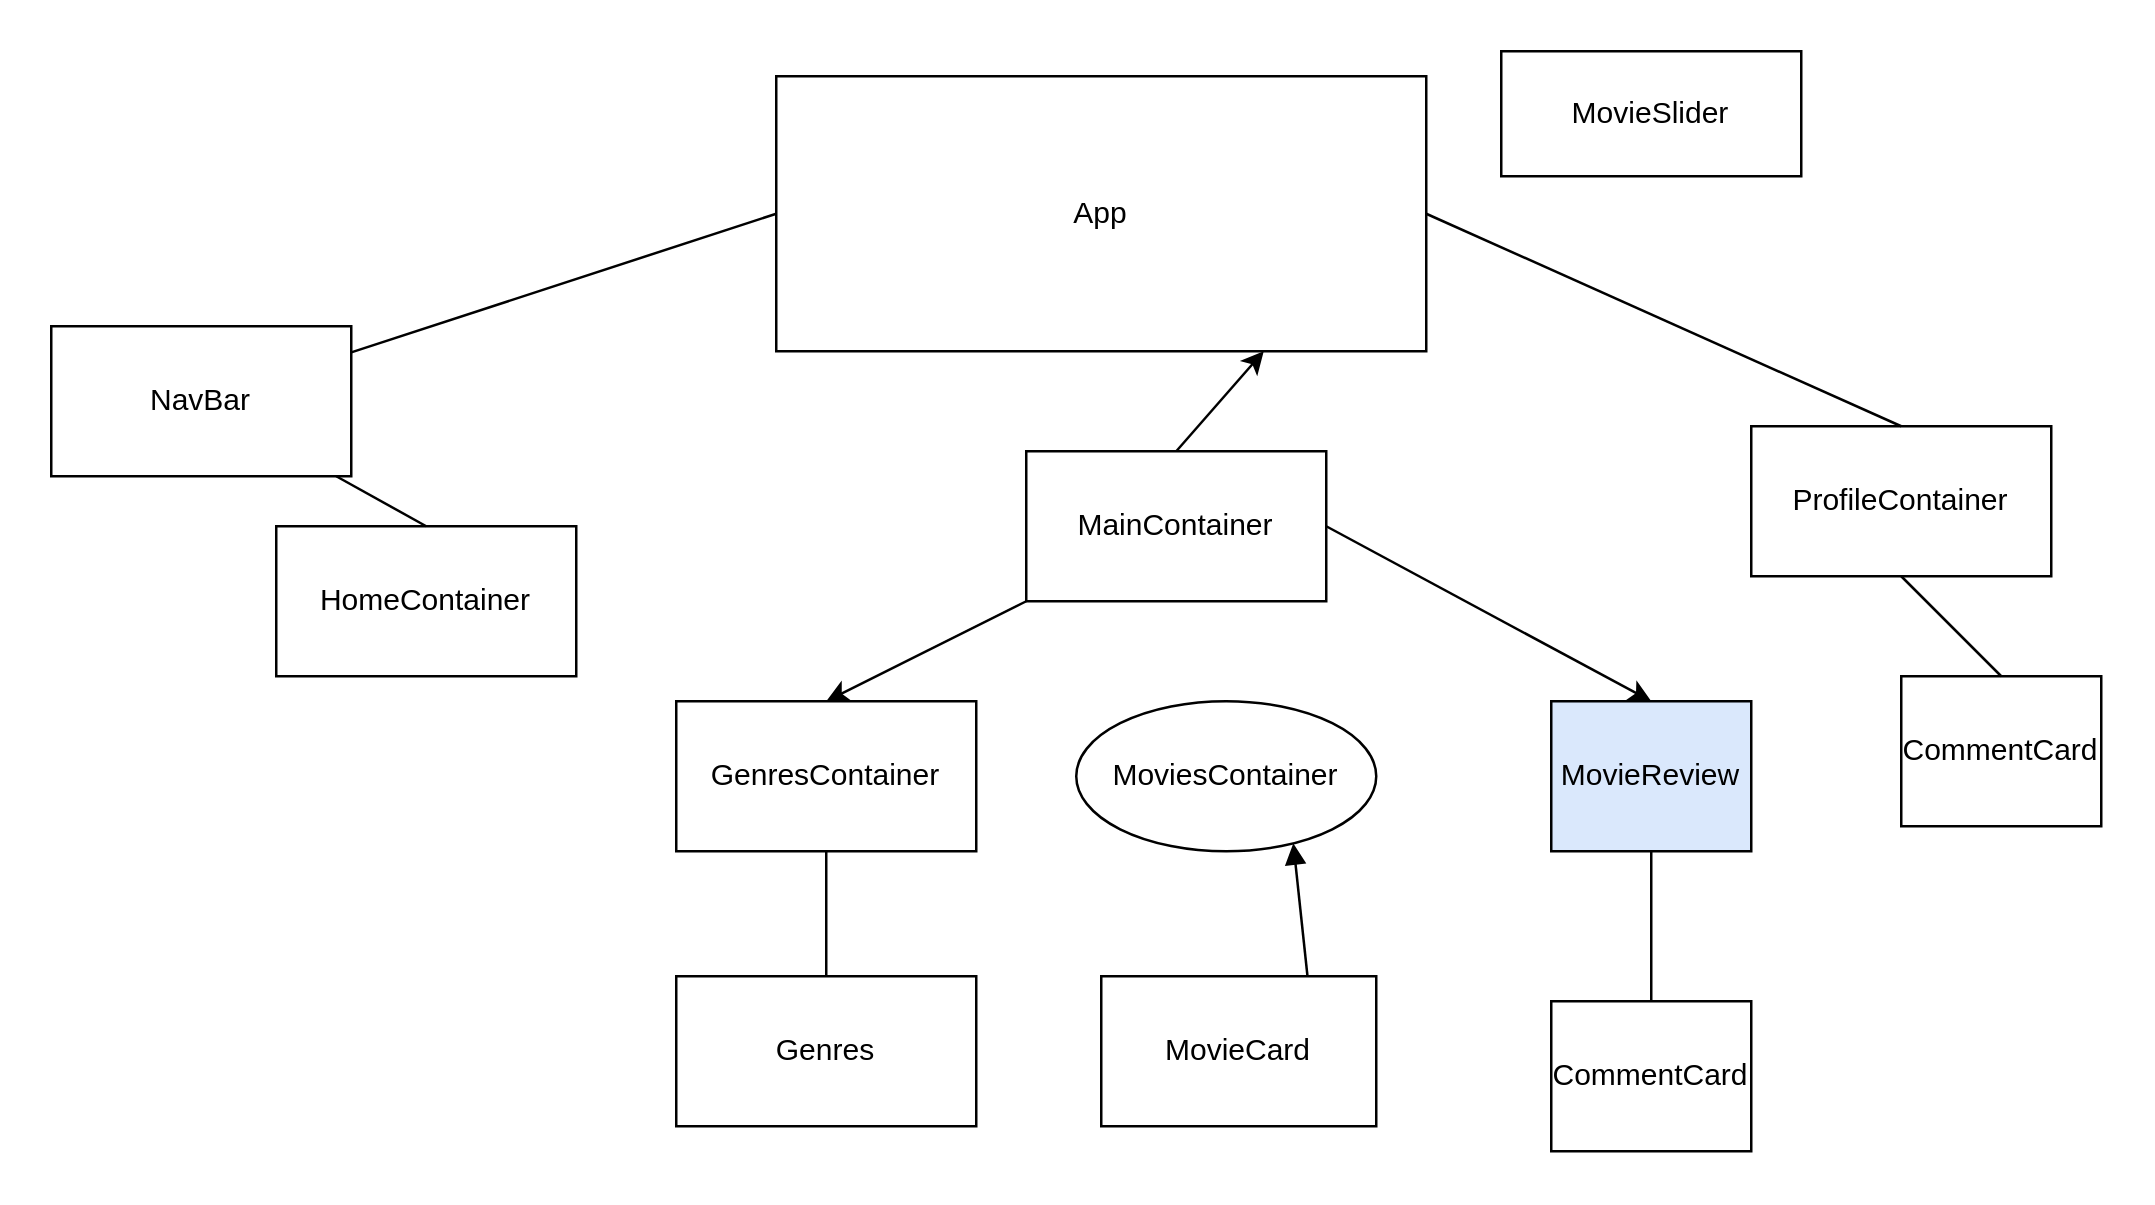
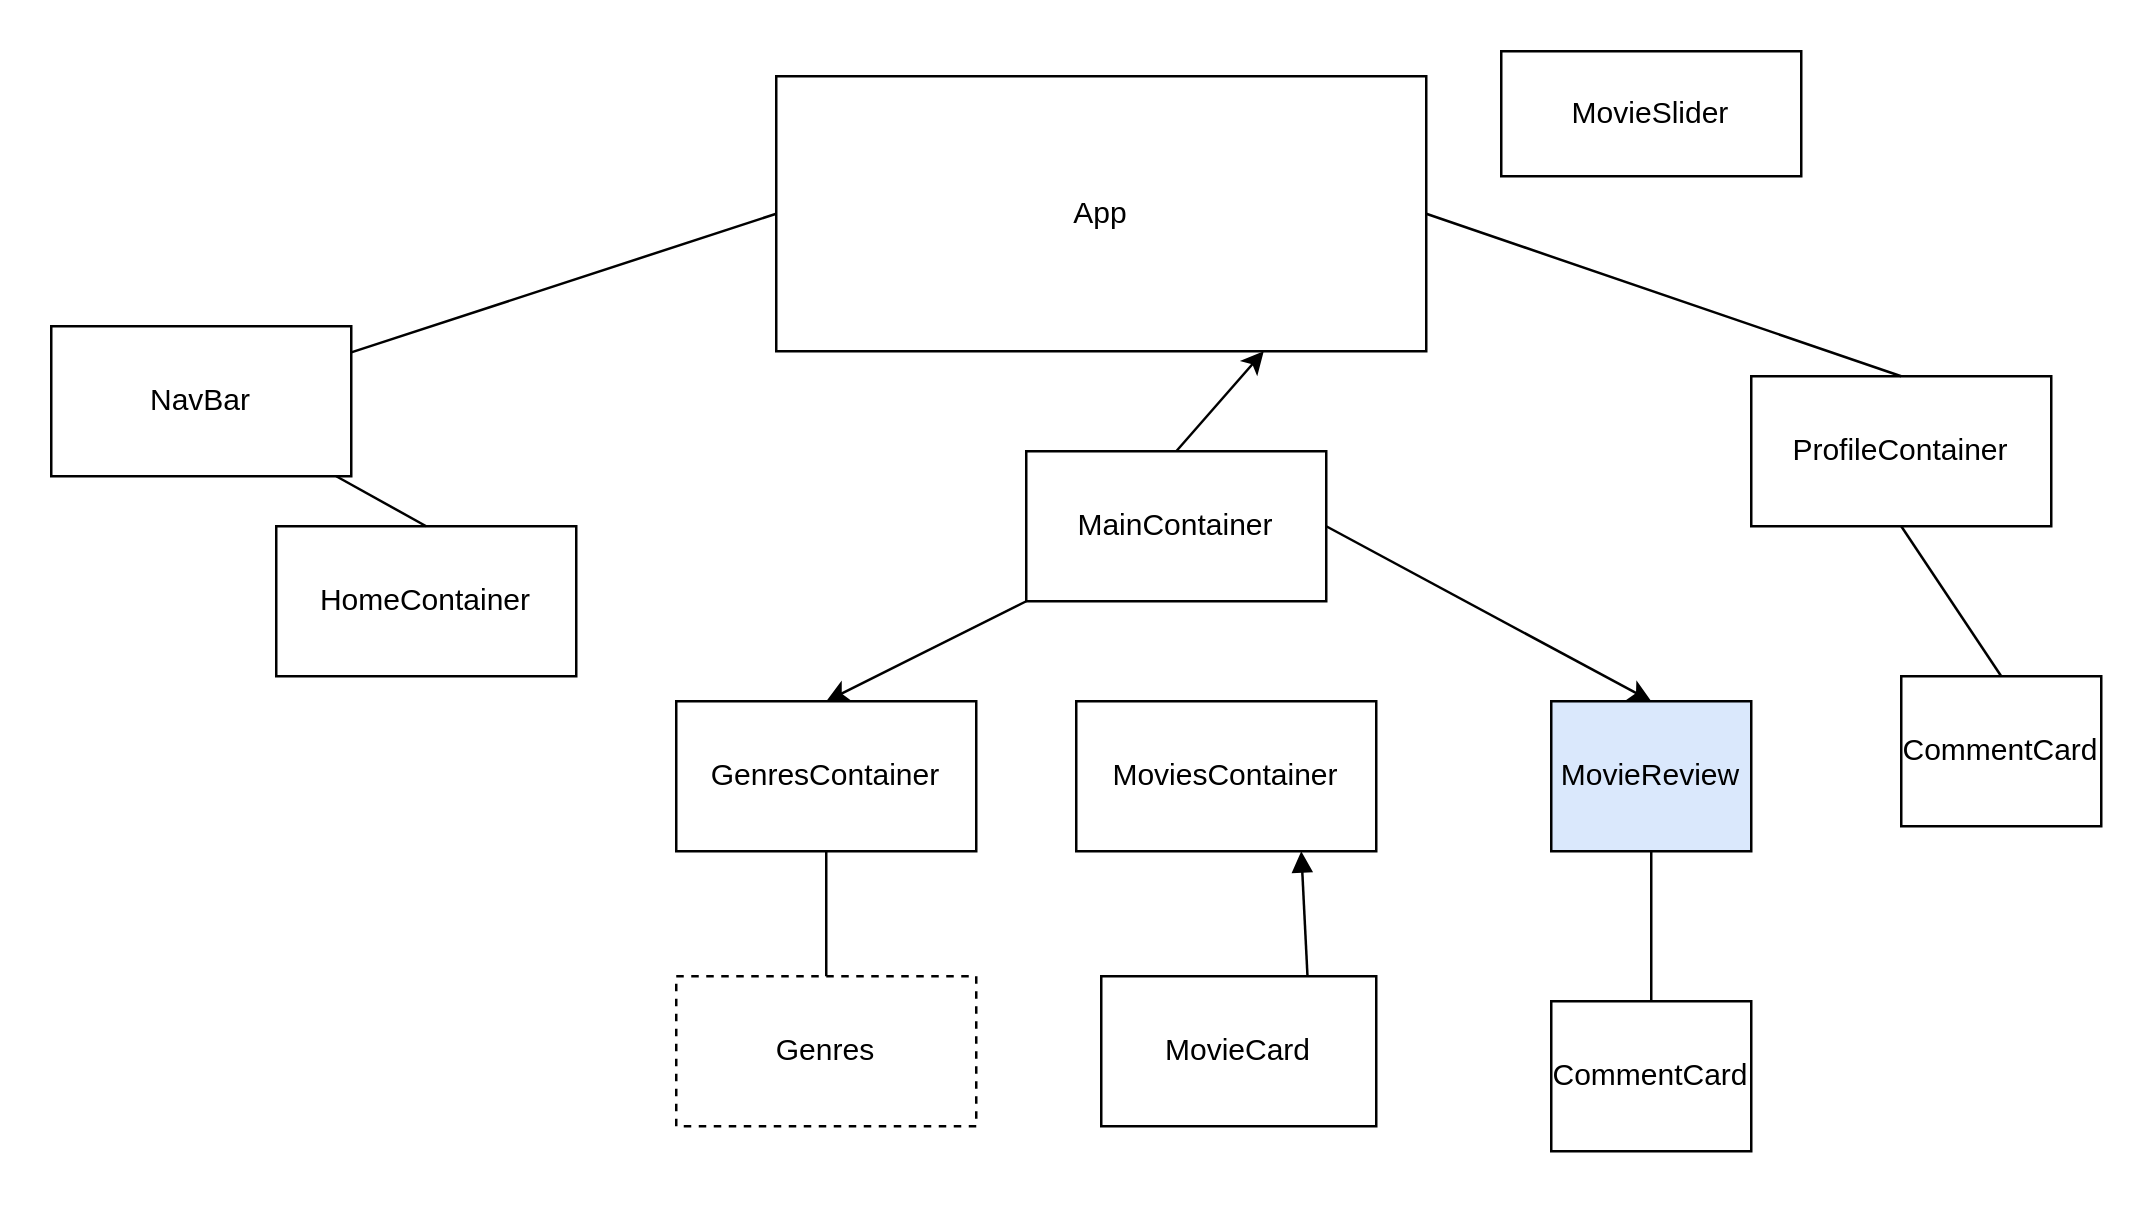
(1901, 501) -> (1901, 451)
(1226, 776) -> (1226, 776)
(826, 1051) -> (826, 1051)
